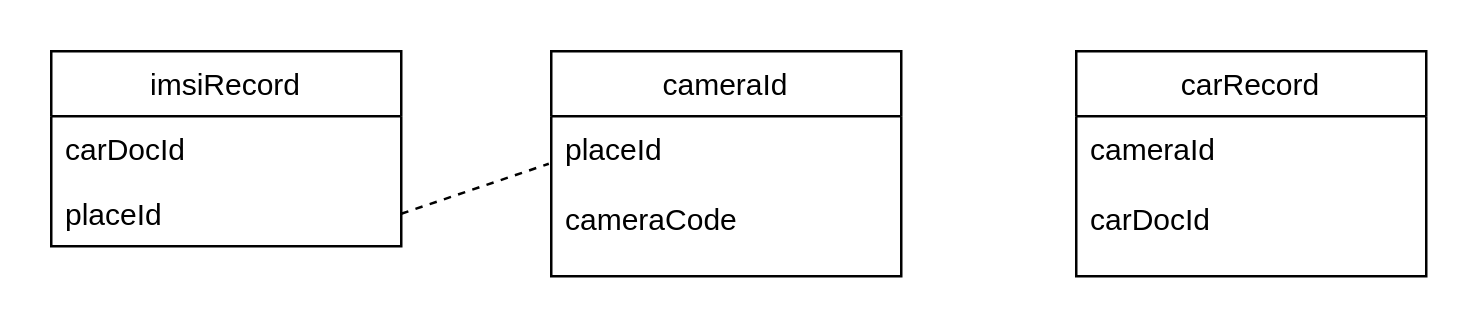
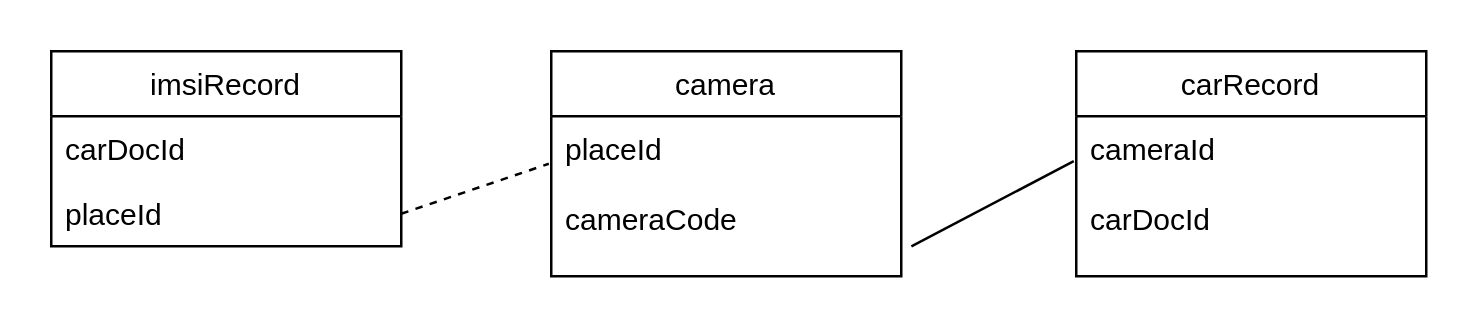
(725, 85) -> (725, 85)
none -> (992, 204)
